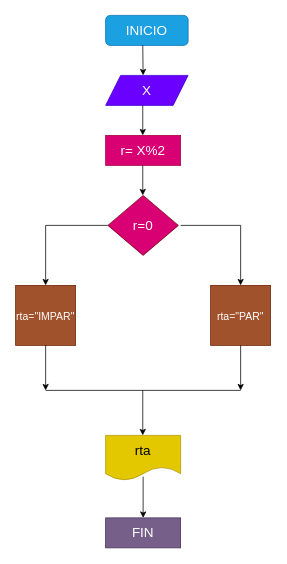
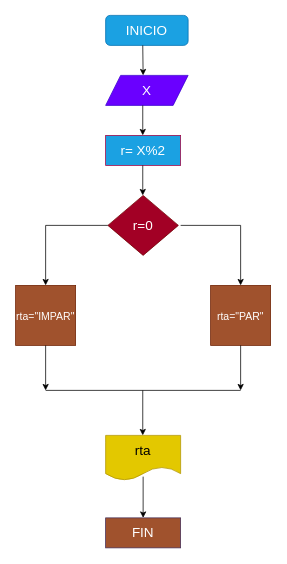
(143, 150) -> (143, 150)
(143, 225) -> (143, 225)
(143, 533) -> (143, 533)
